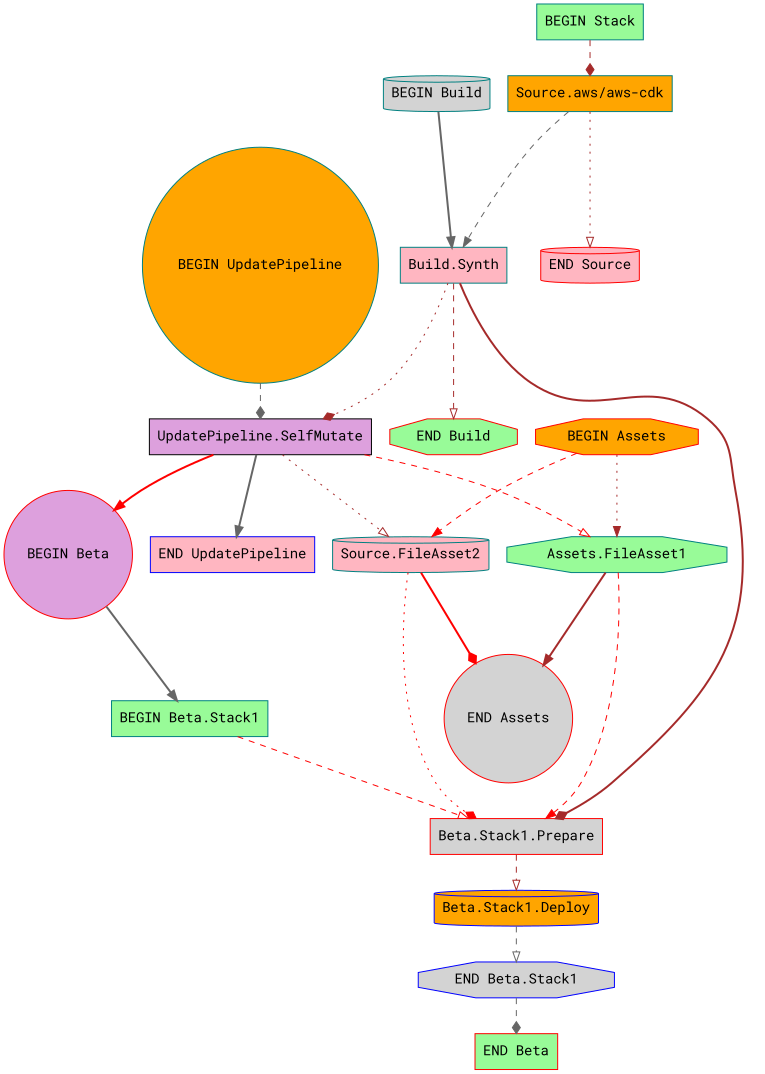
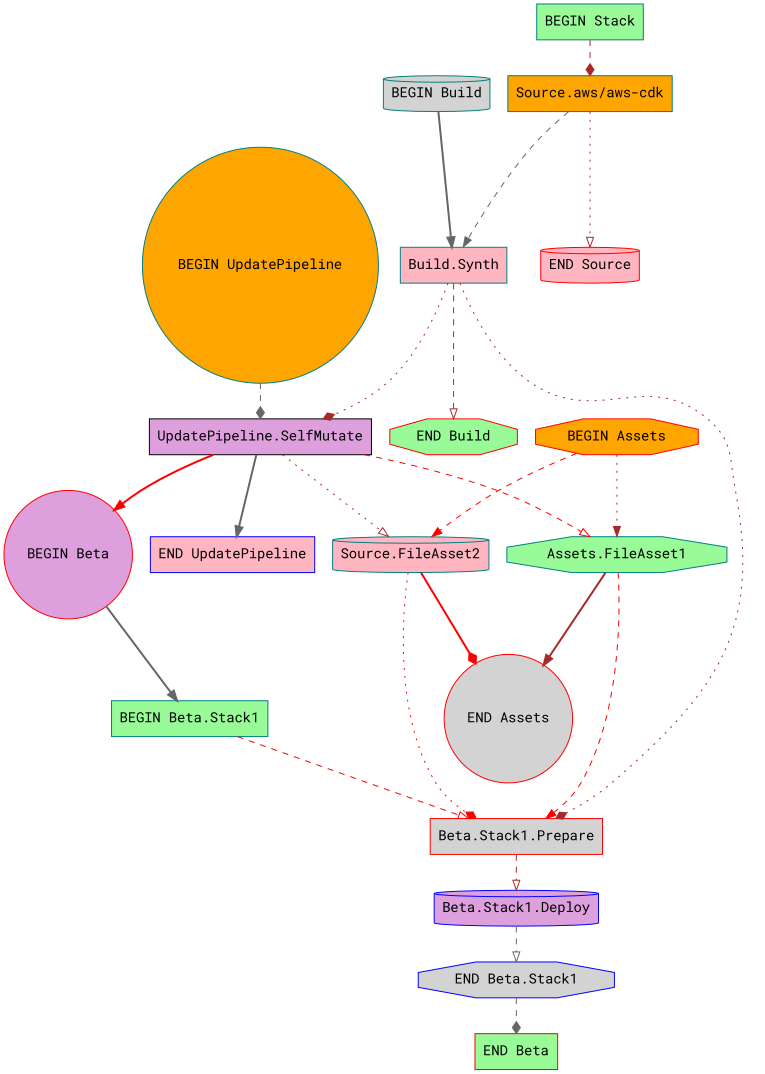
(736, 492) -> (736, 492)
(516, 908) -> (516, 908)
